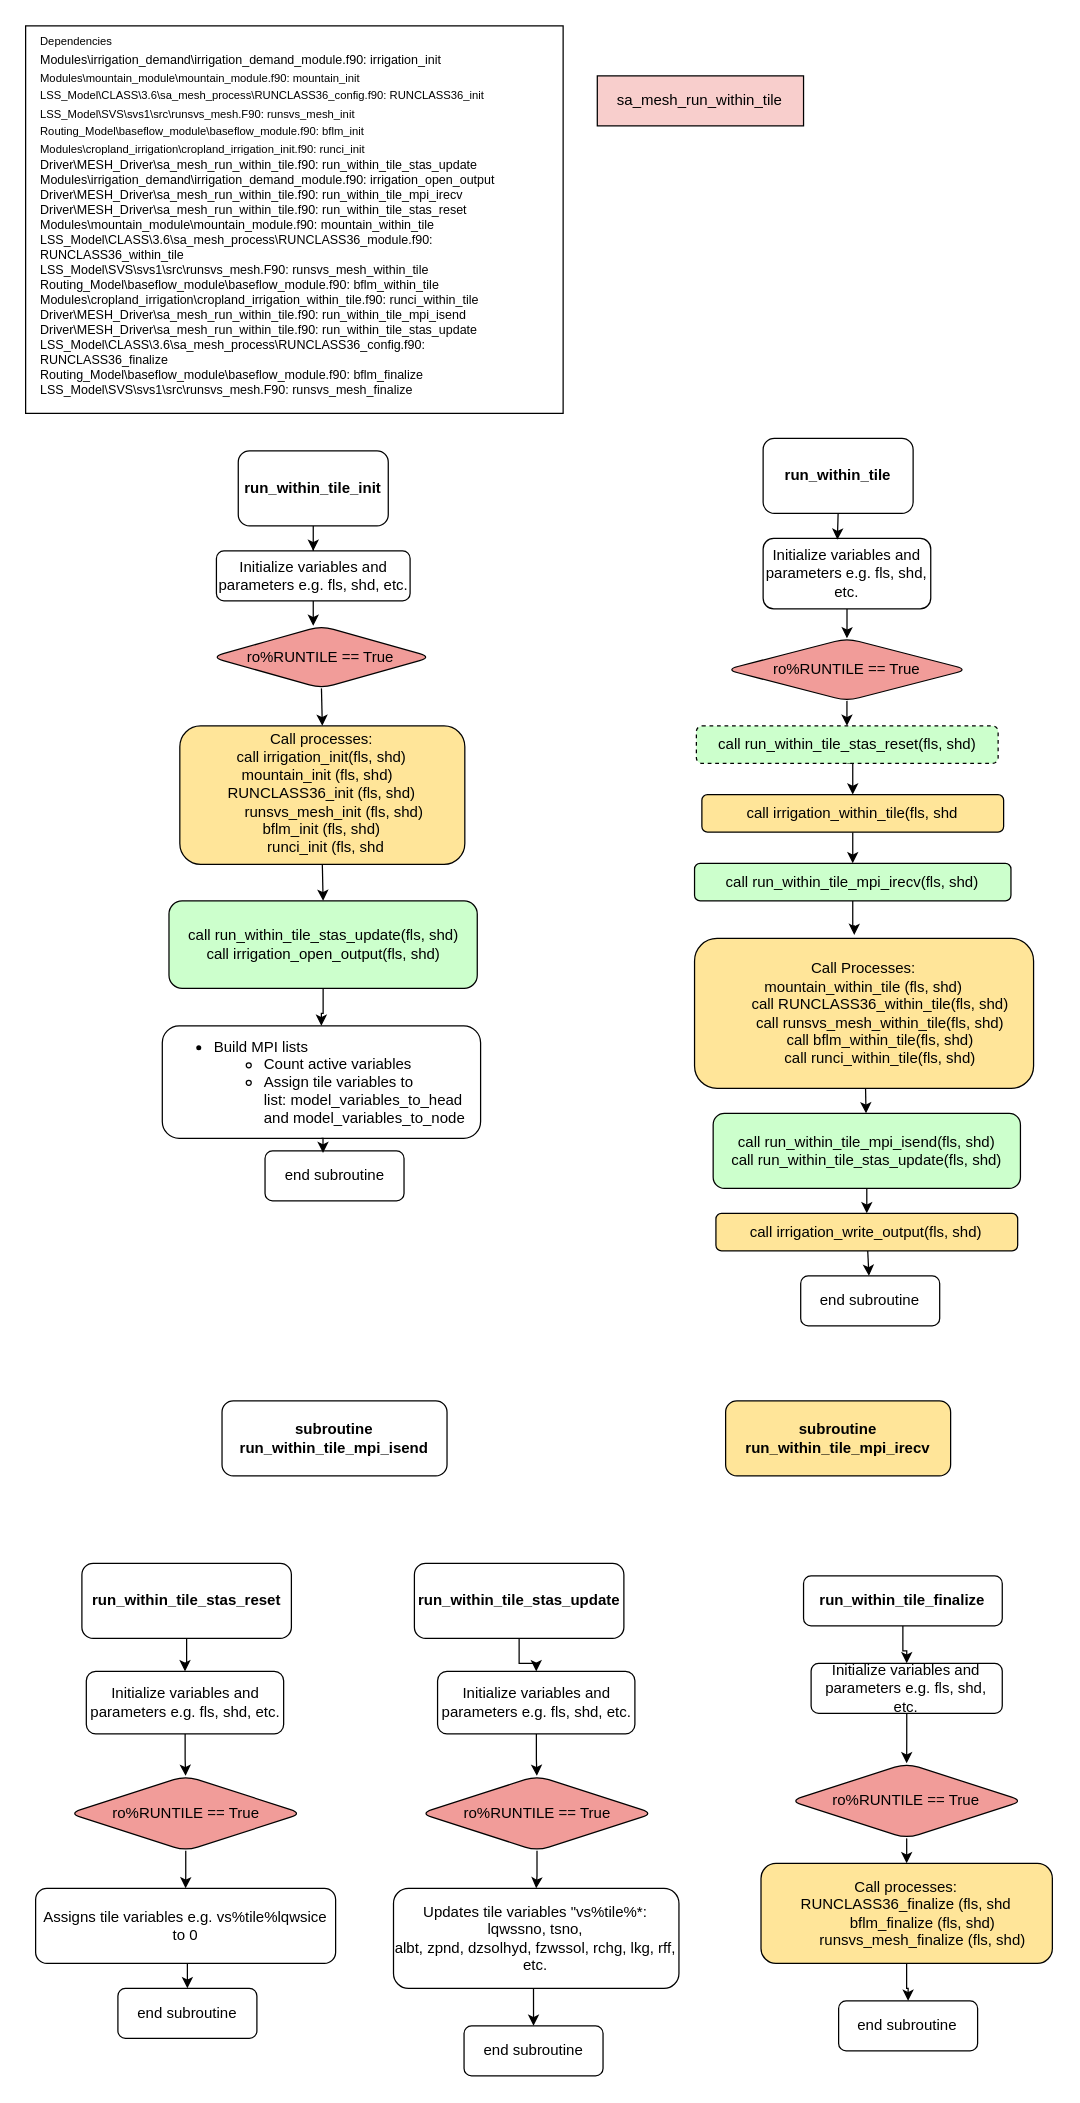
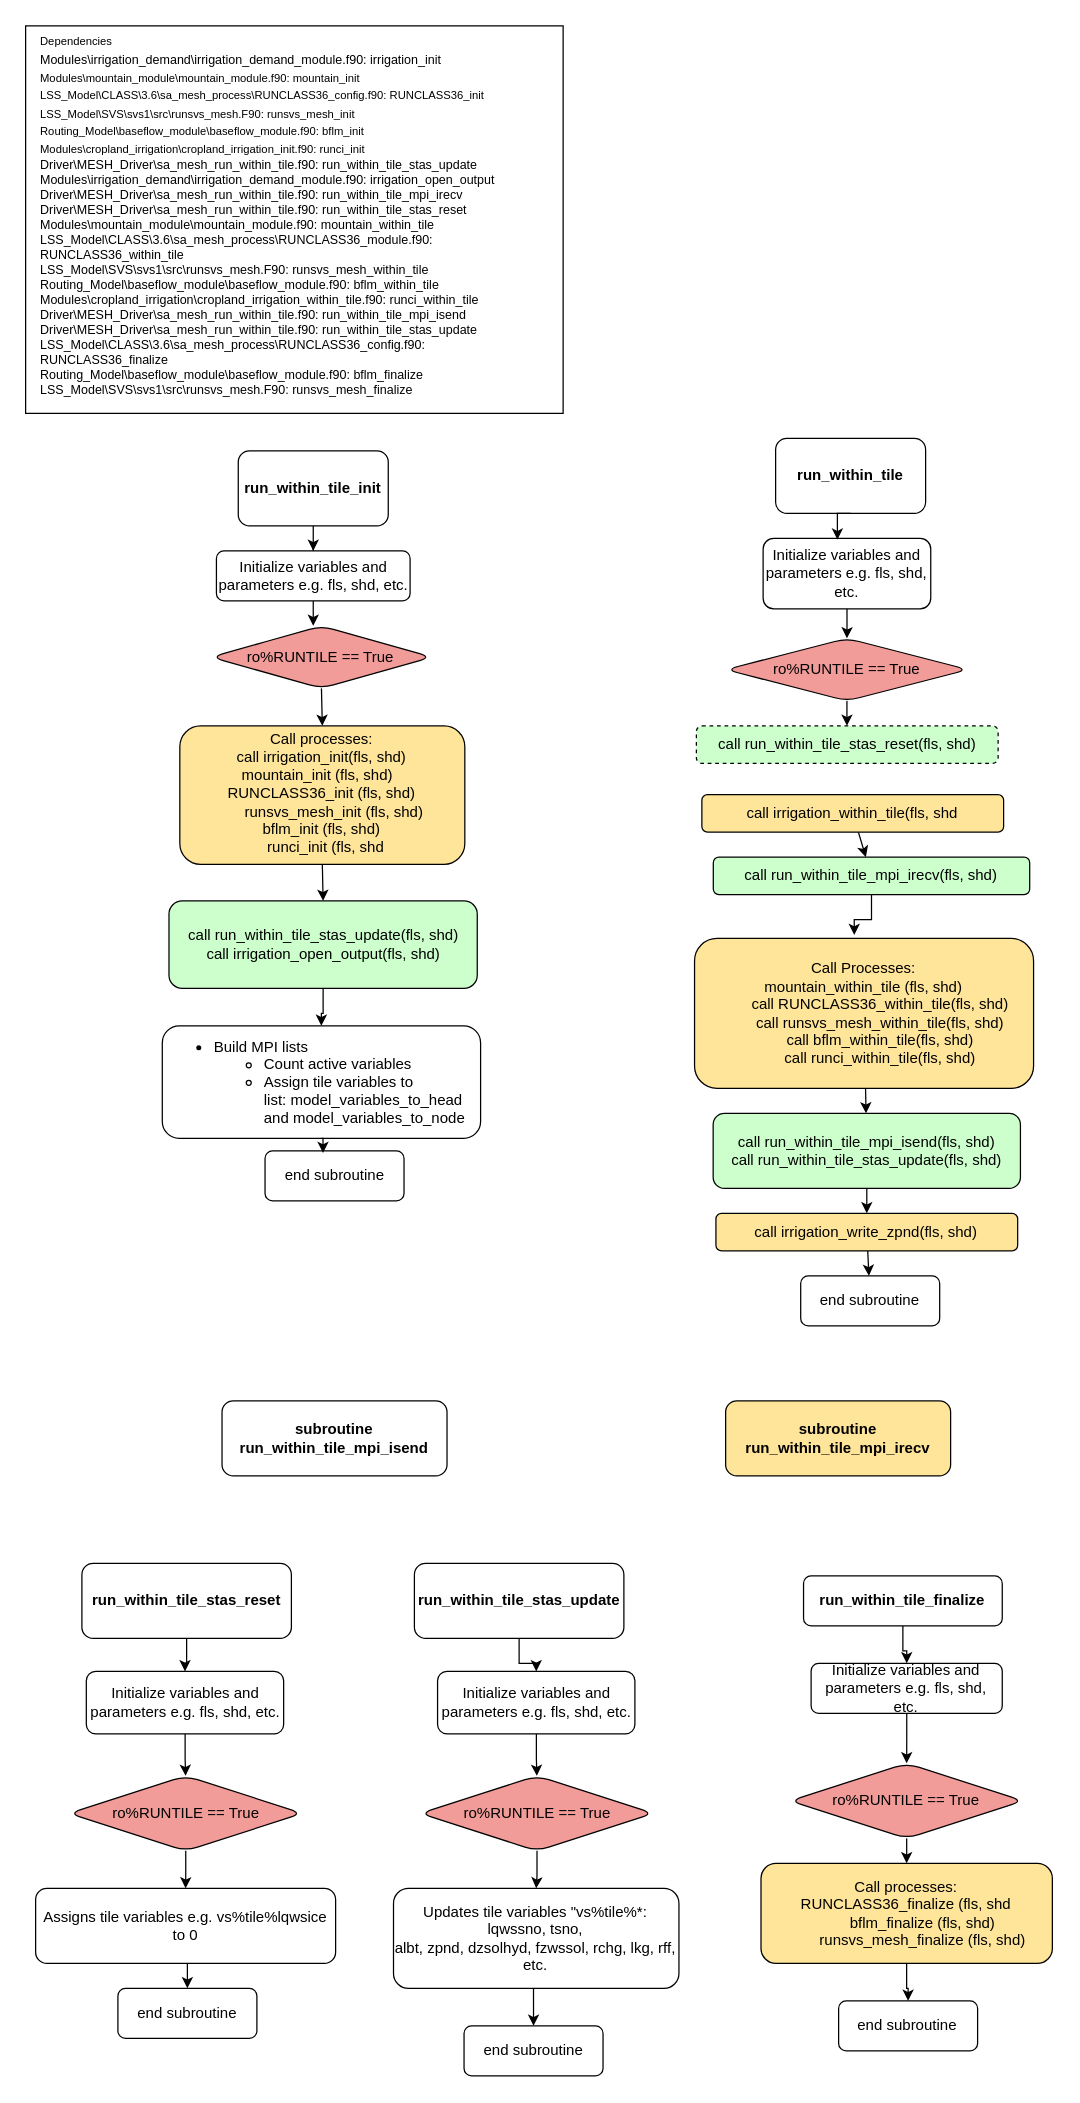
(700, 101) -> none
(838, 476) -> (851, 476)
(853, 773) -> none
(853, 882) -> (872, 876)
(866, 1232) -> (866, 1232)
